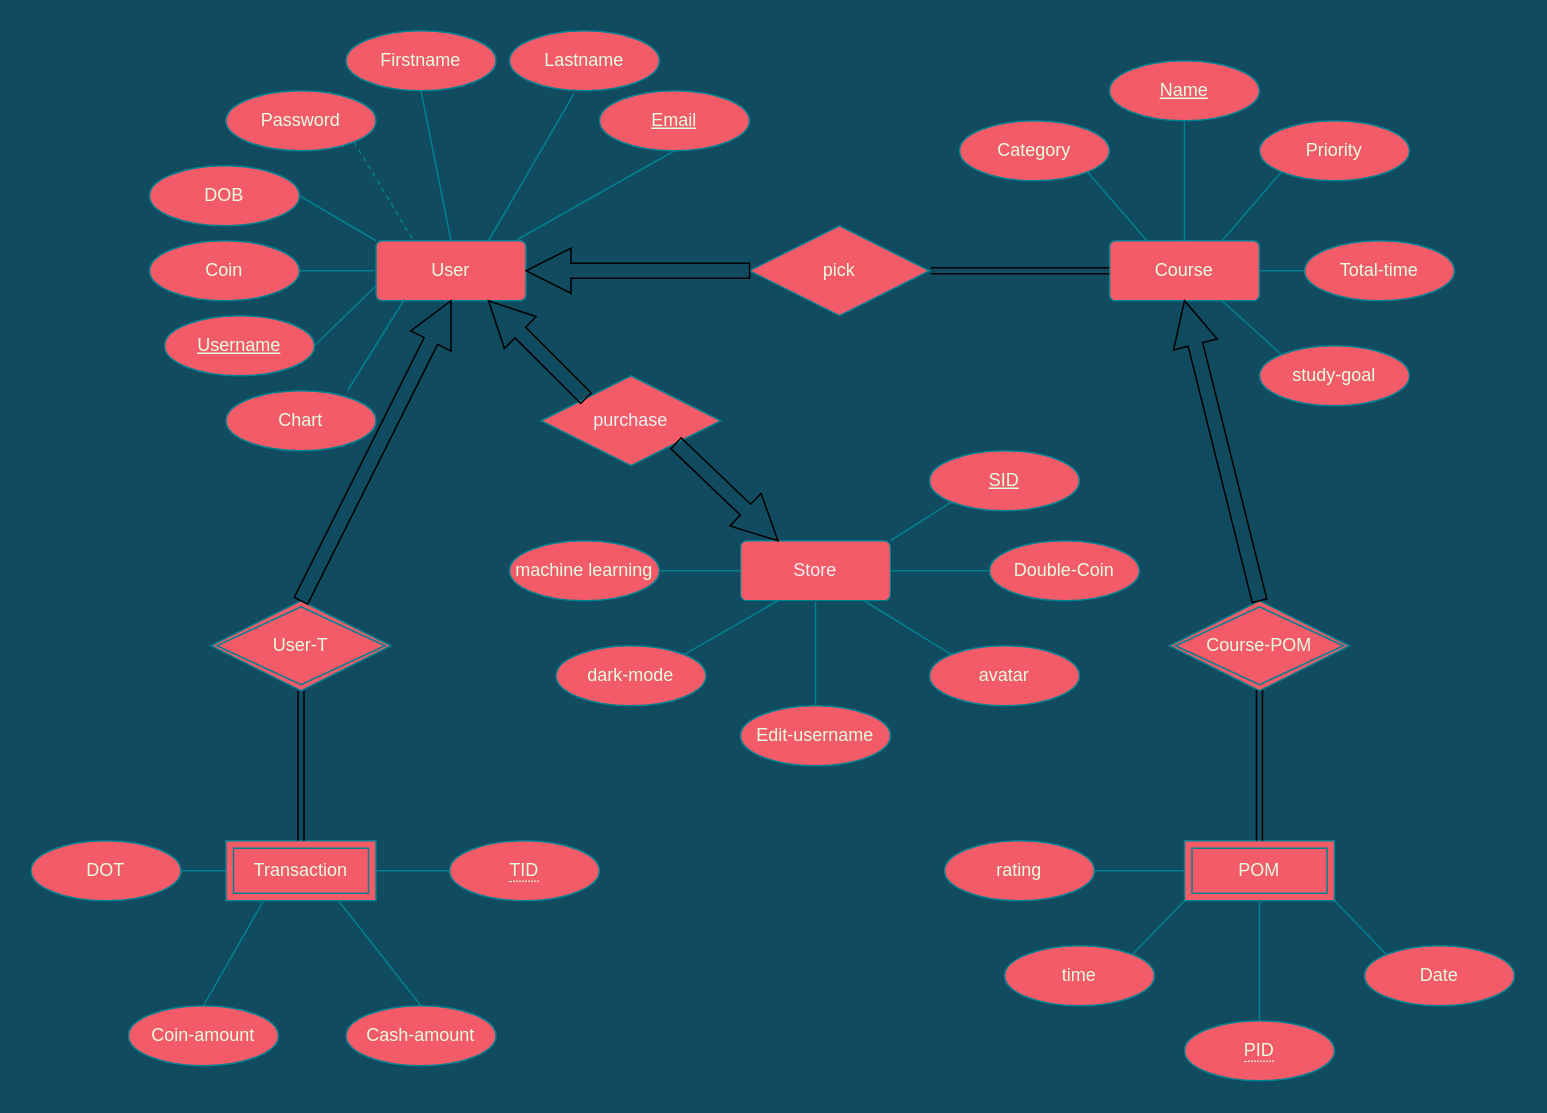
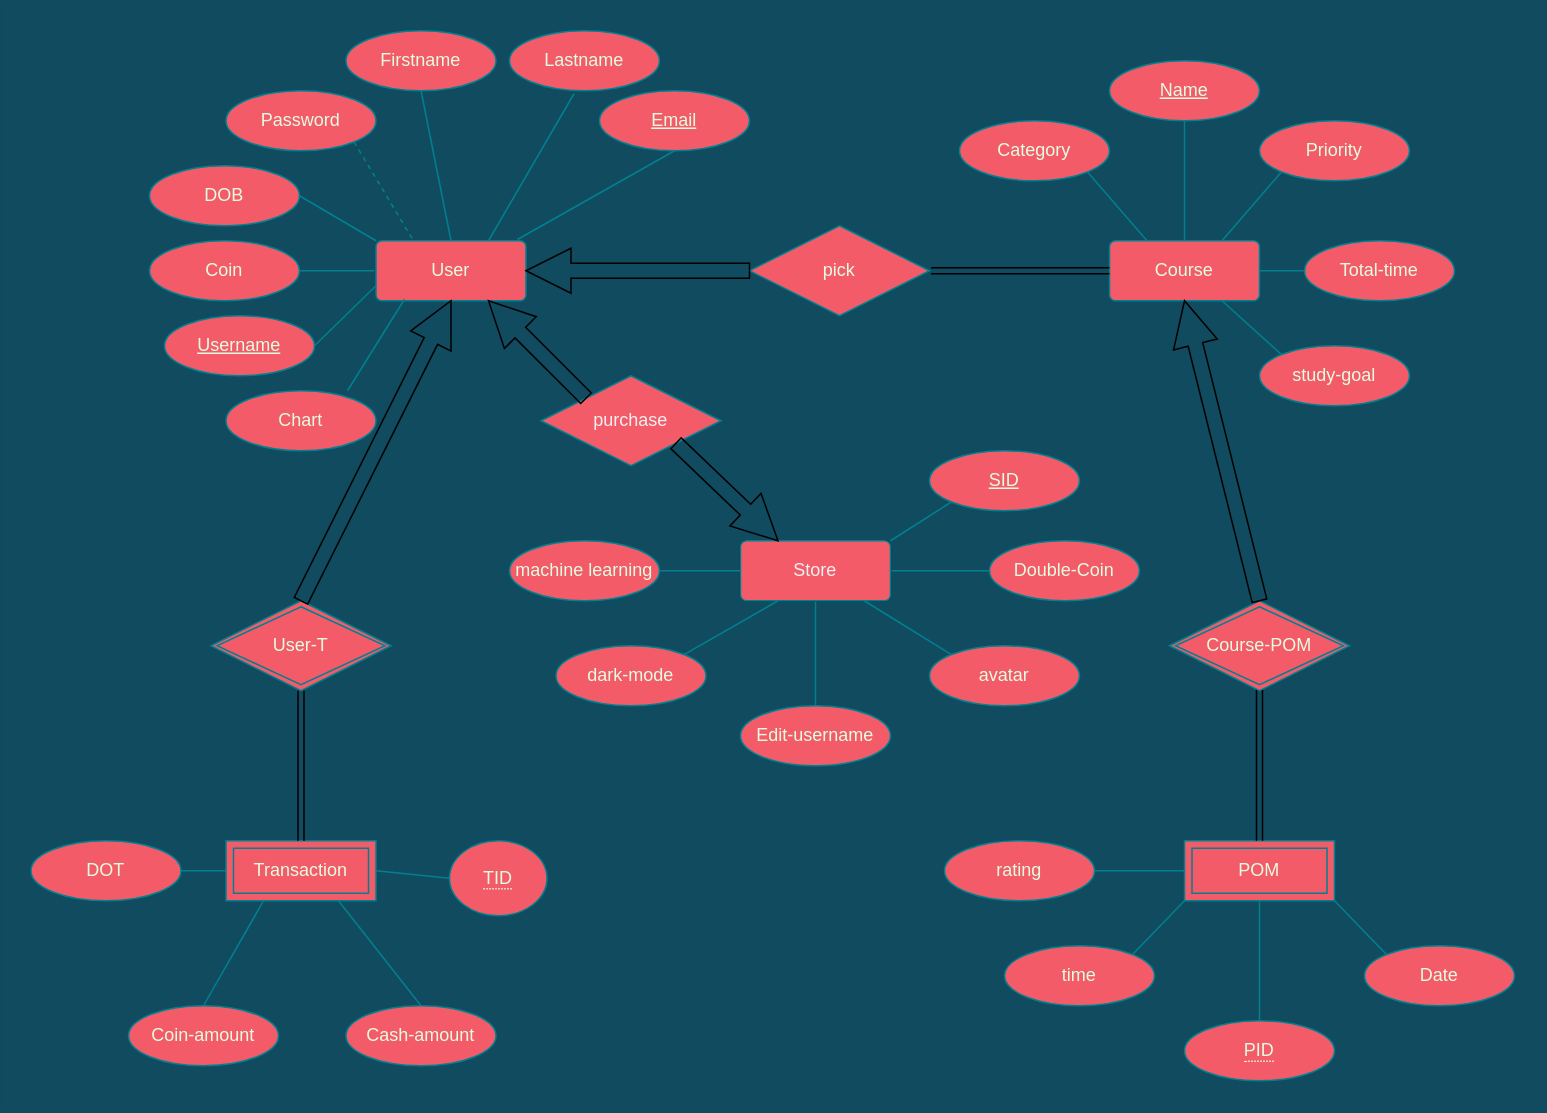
(524, 871) -> (498, 878)
